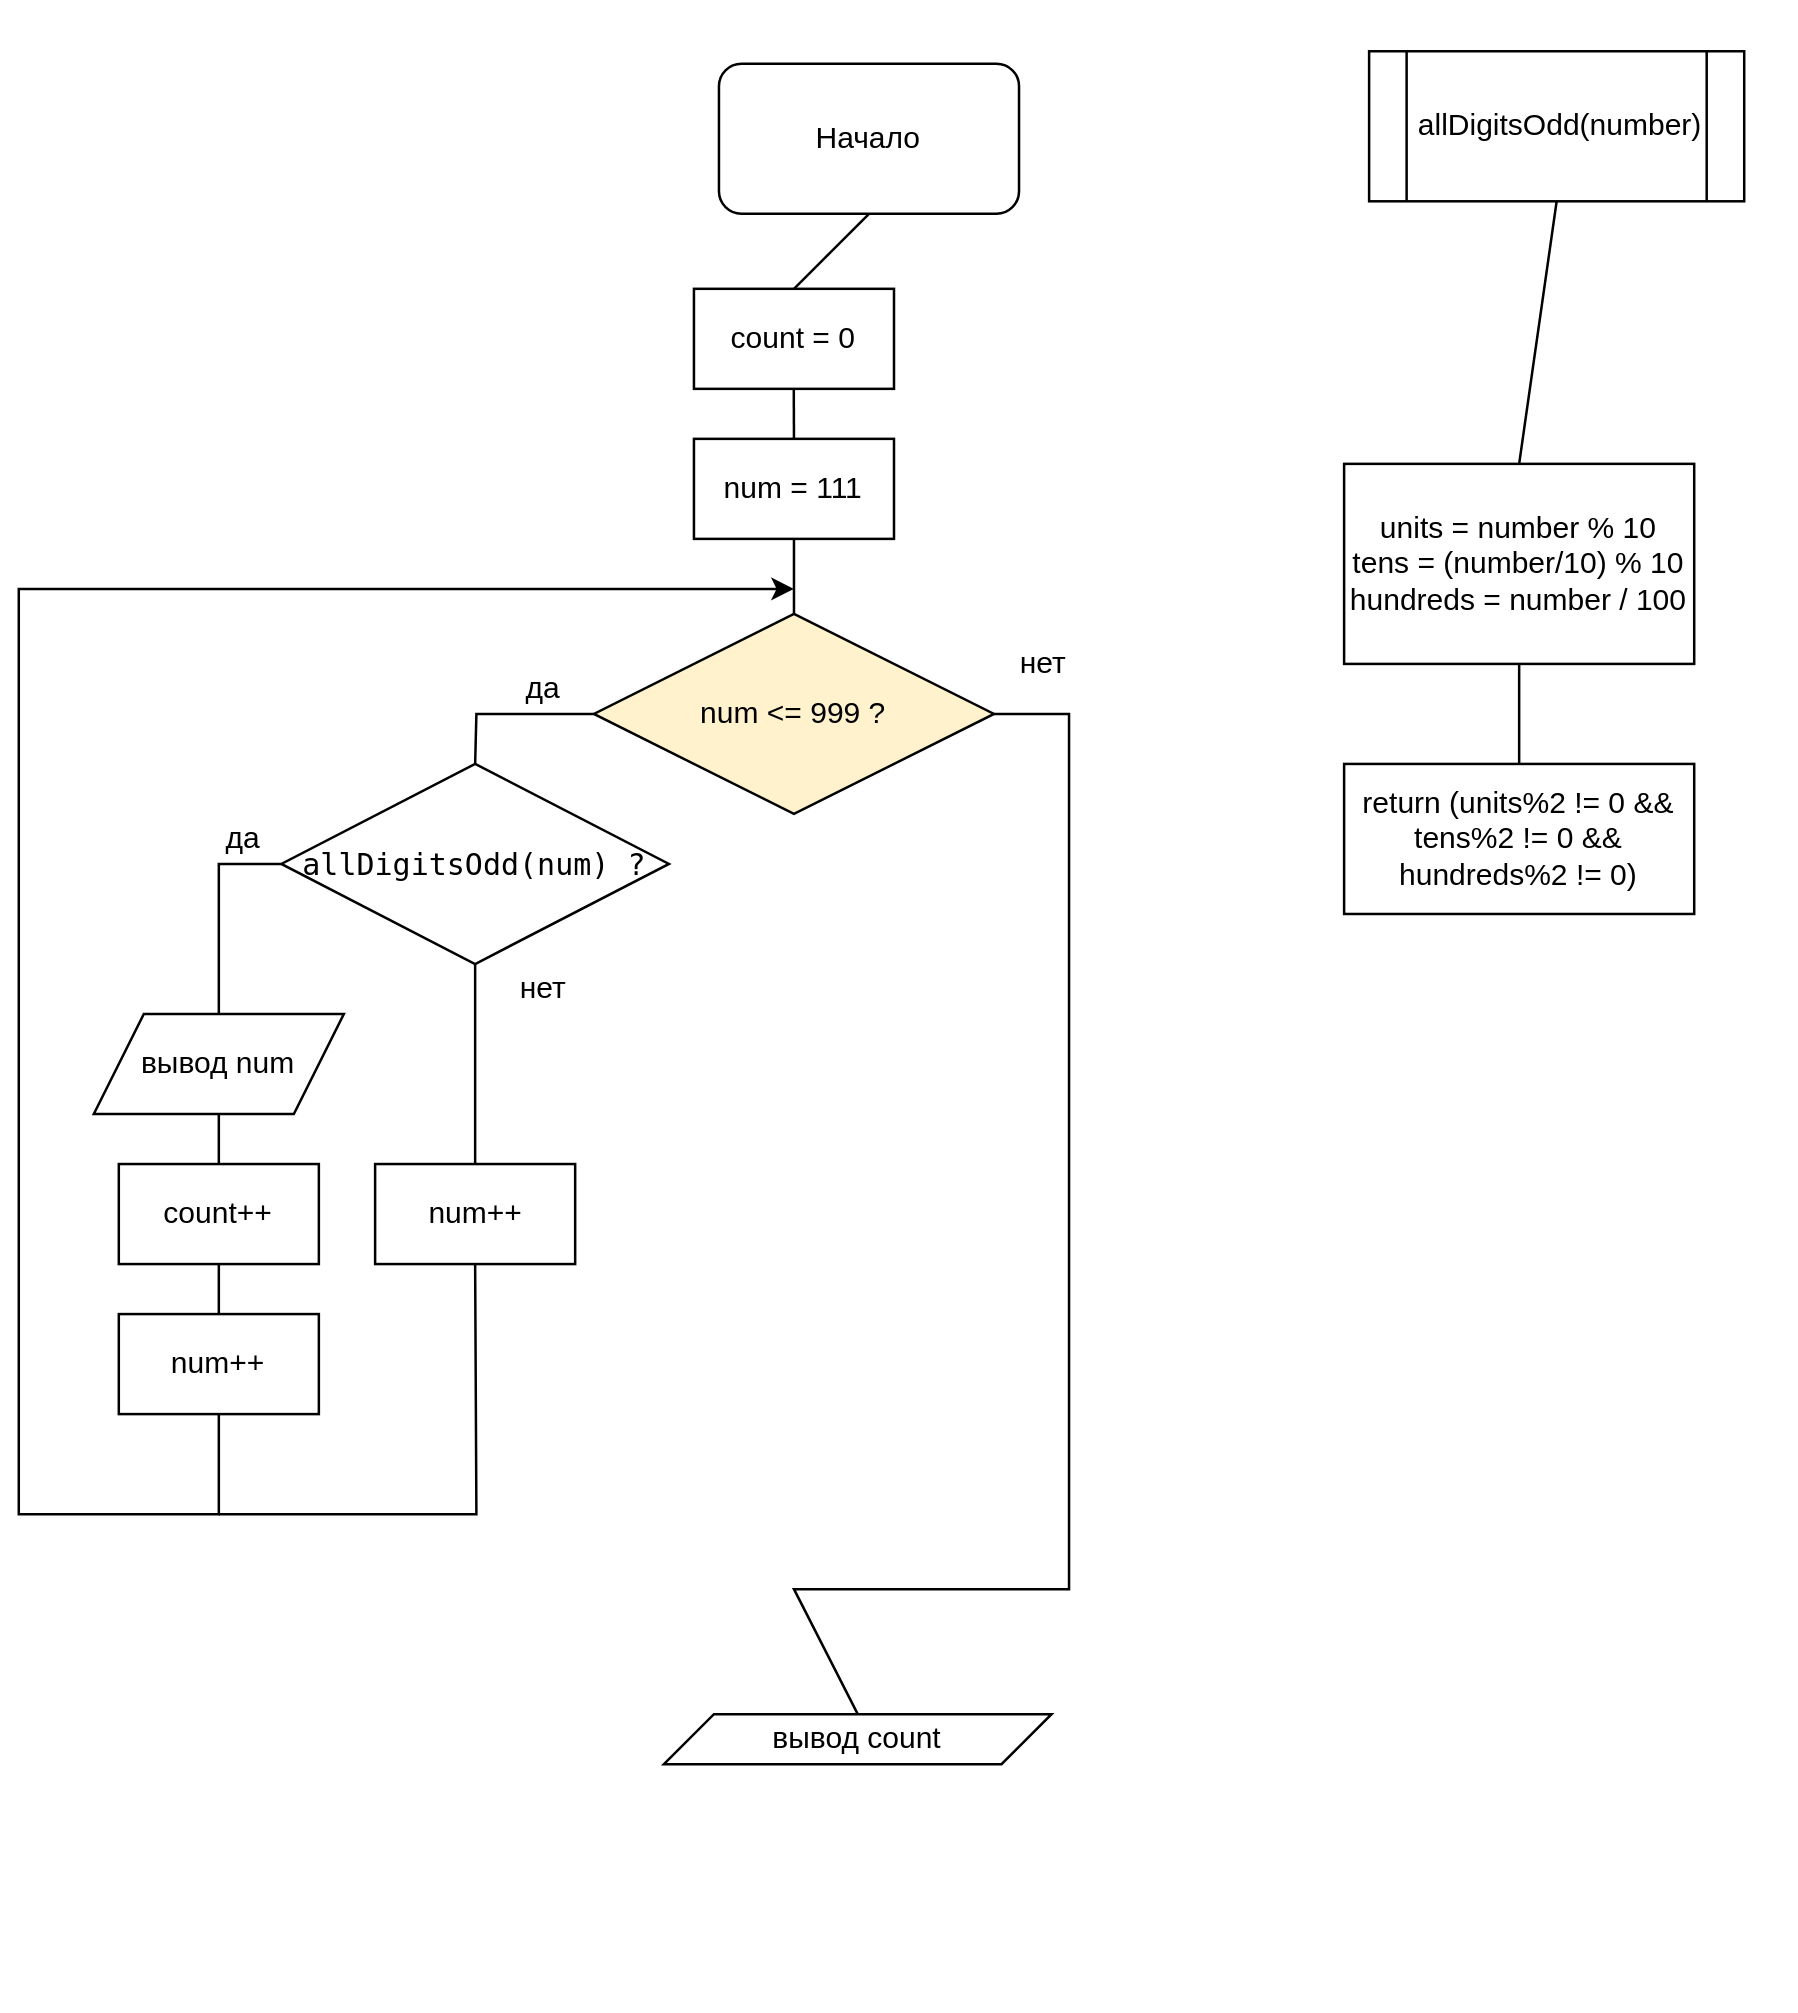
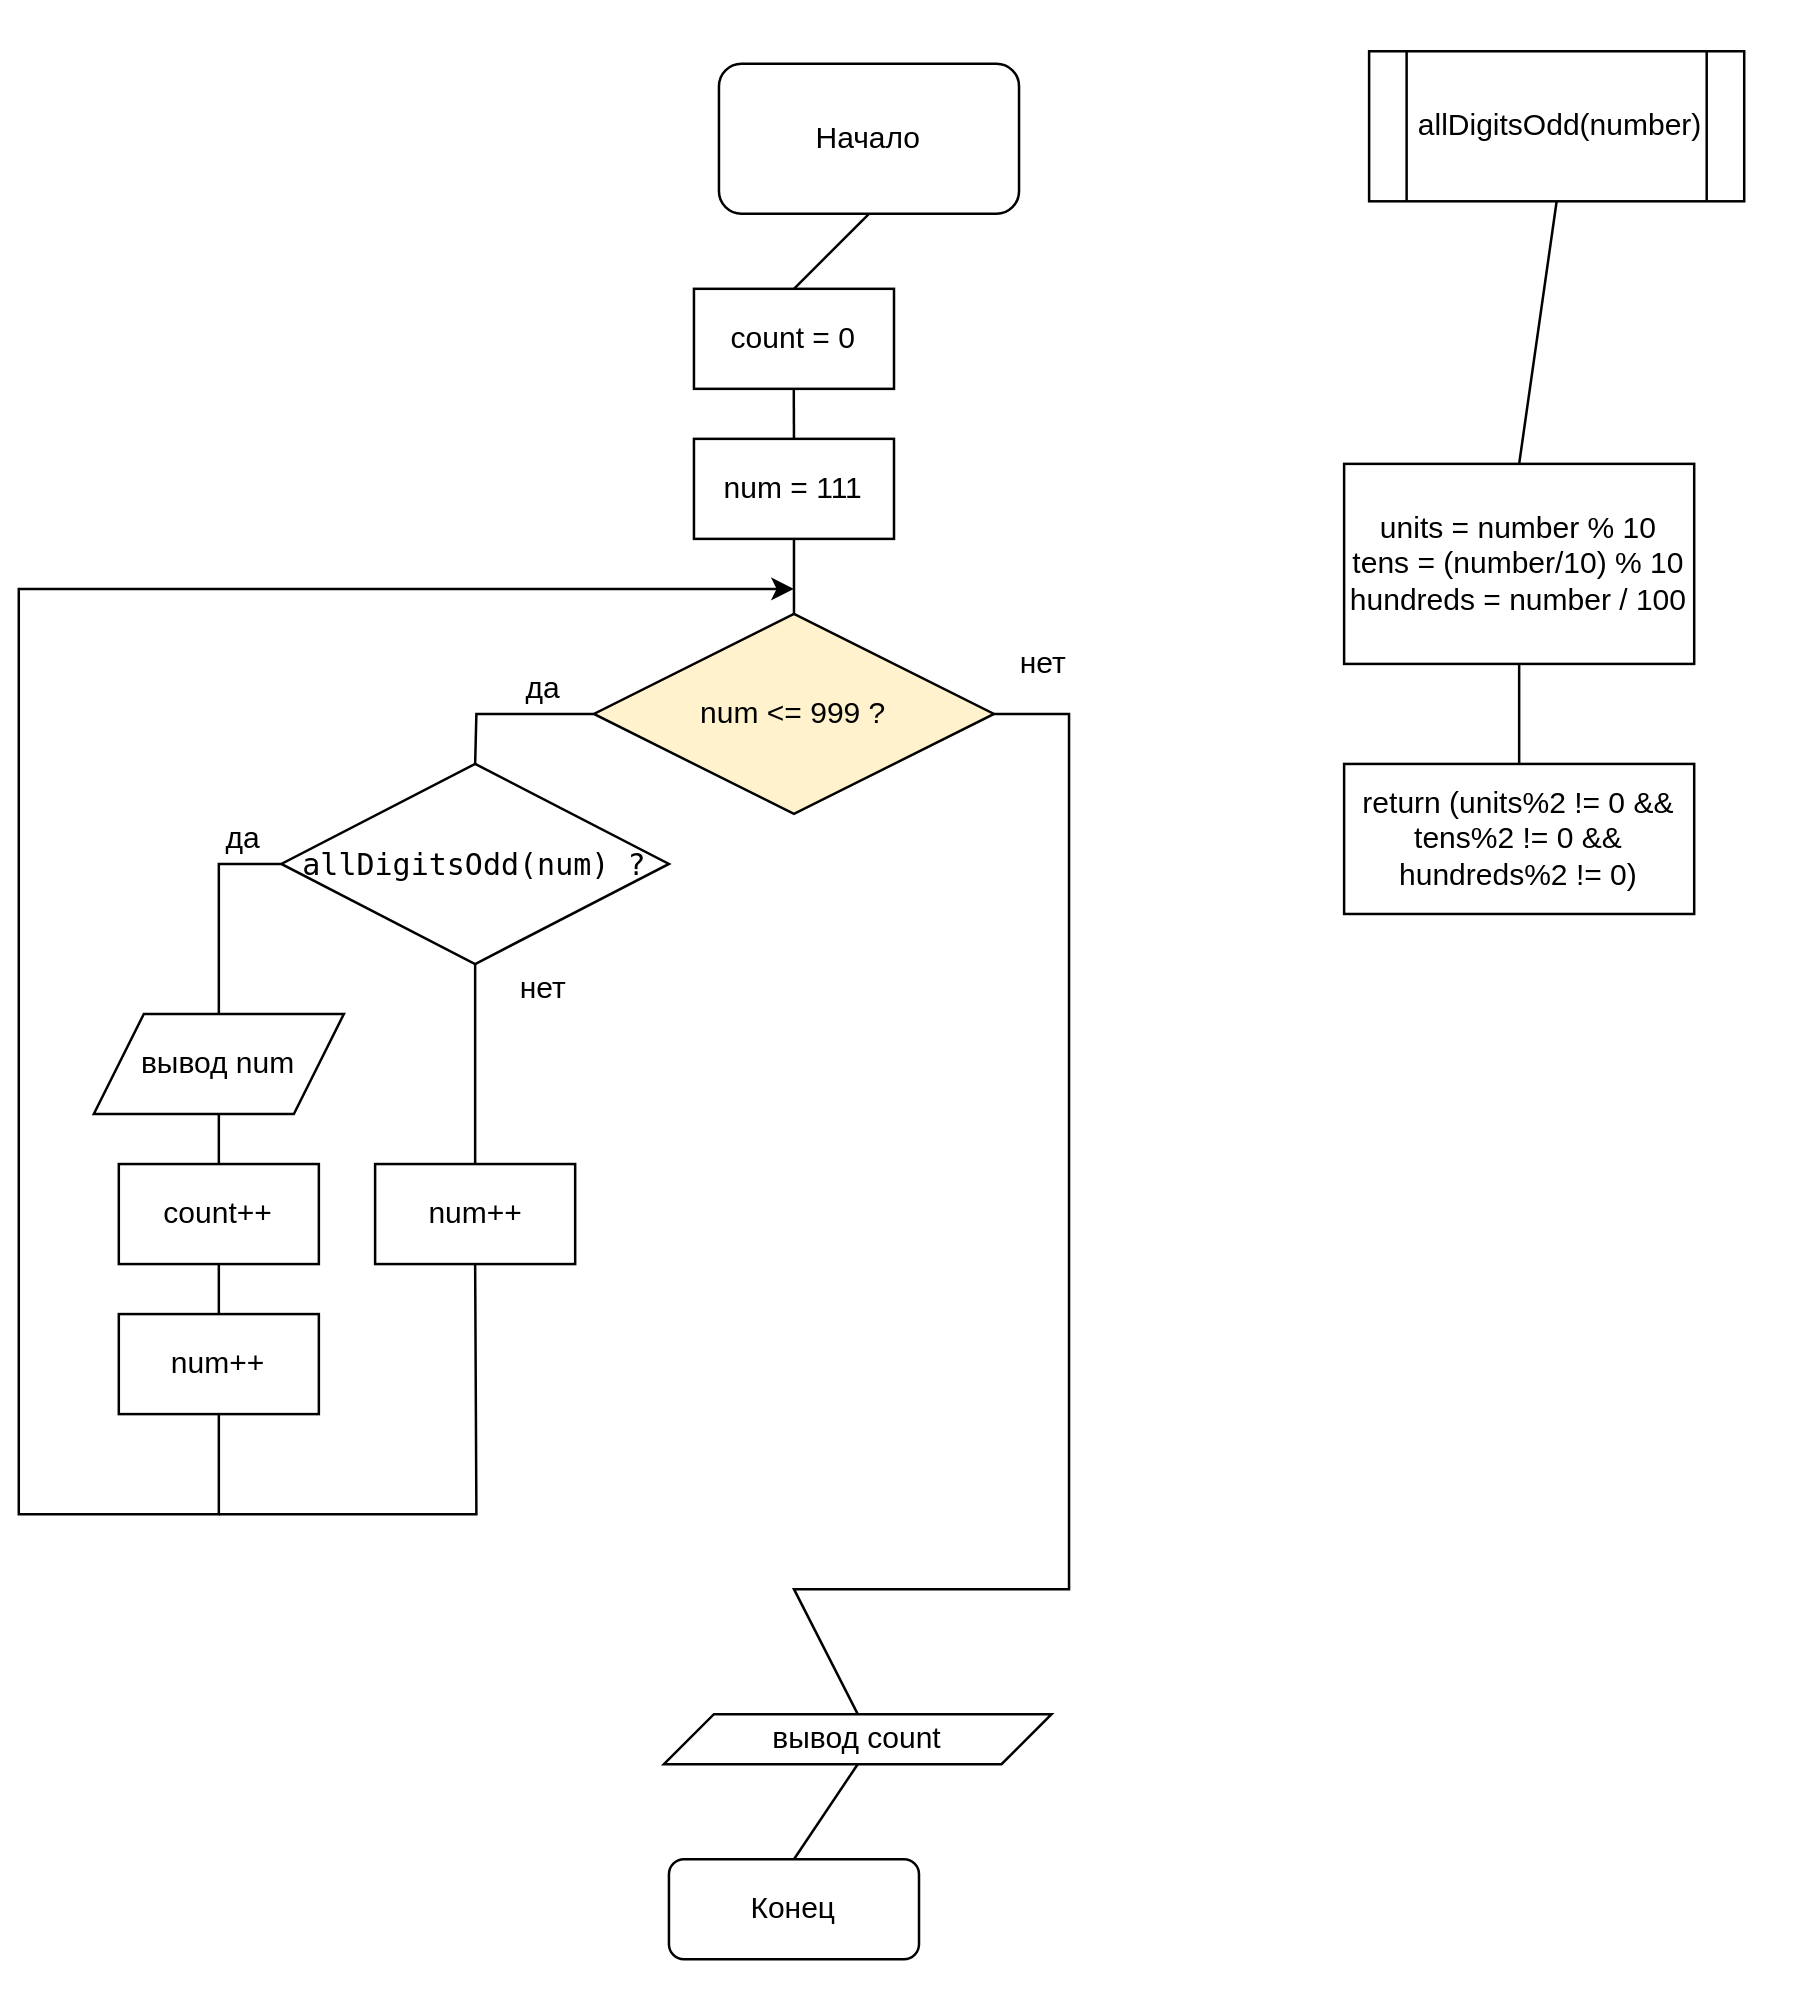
none -> (826, 1811)
none -> (794, 1909)
